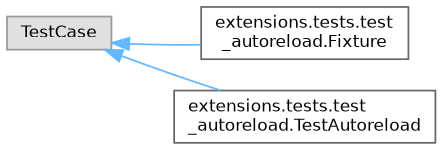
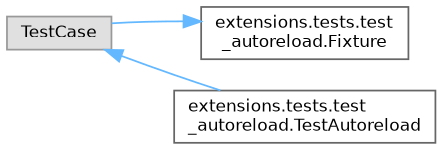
(165, 45) -> (148, 22)
